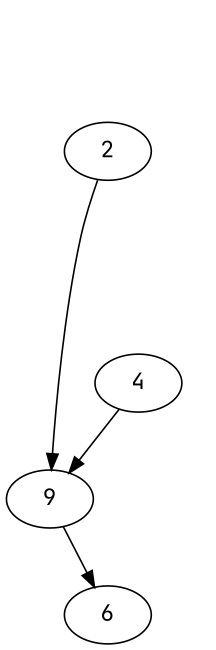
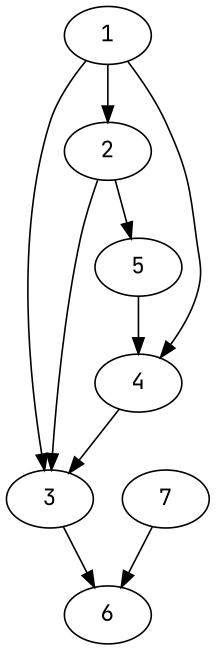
none -> (108, 35)
none -> (138, 267)
(50, 499) -> (50, 499)
none -> (166, 499)
